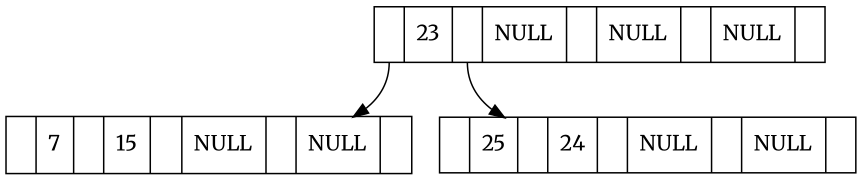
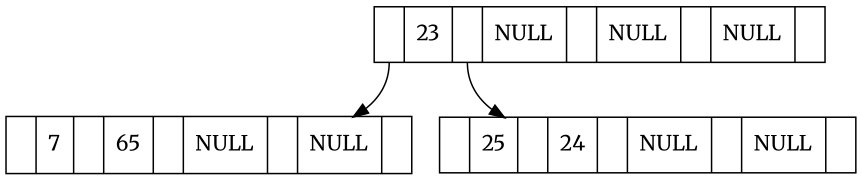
(127, 144) -> (128, 144)
